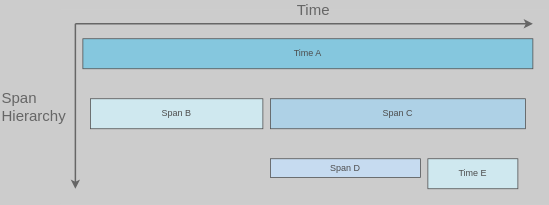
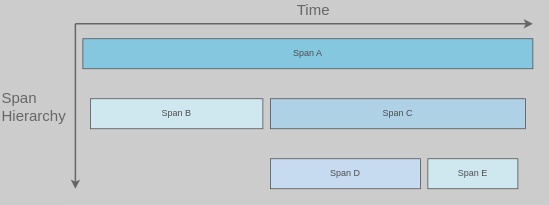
(308, 54) -> (308, 54)
(345, 168) -> (345, 174)
(473, 174) -> (473, 174)
